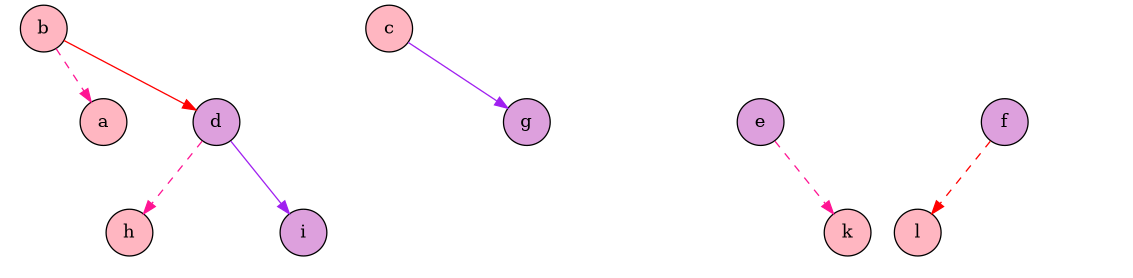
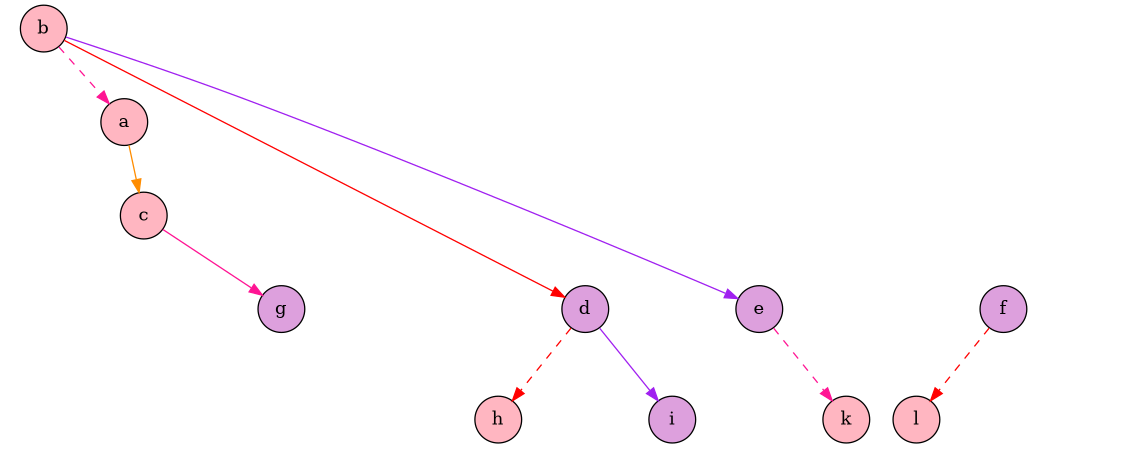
(453, 72) -> (207, 259)
none -> (398, 159)
none -> (133, 163)
(177, 172) -> (546, 359)
